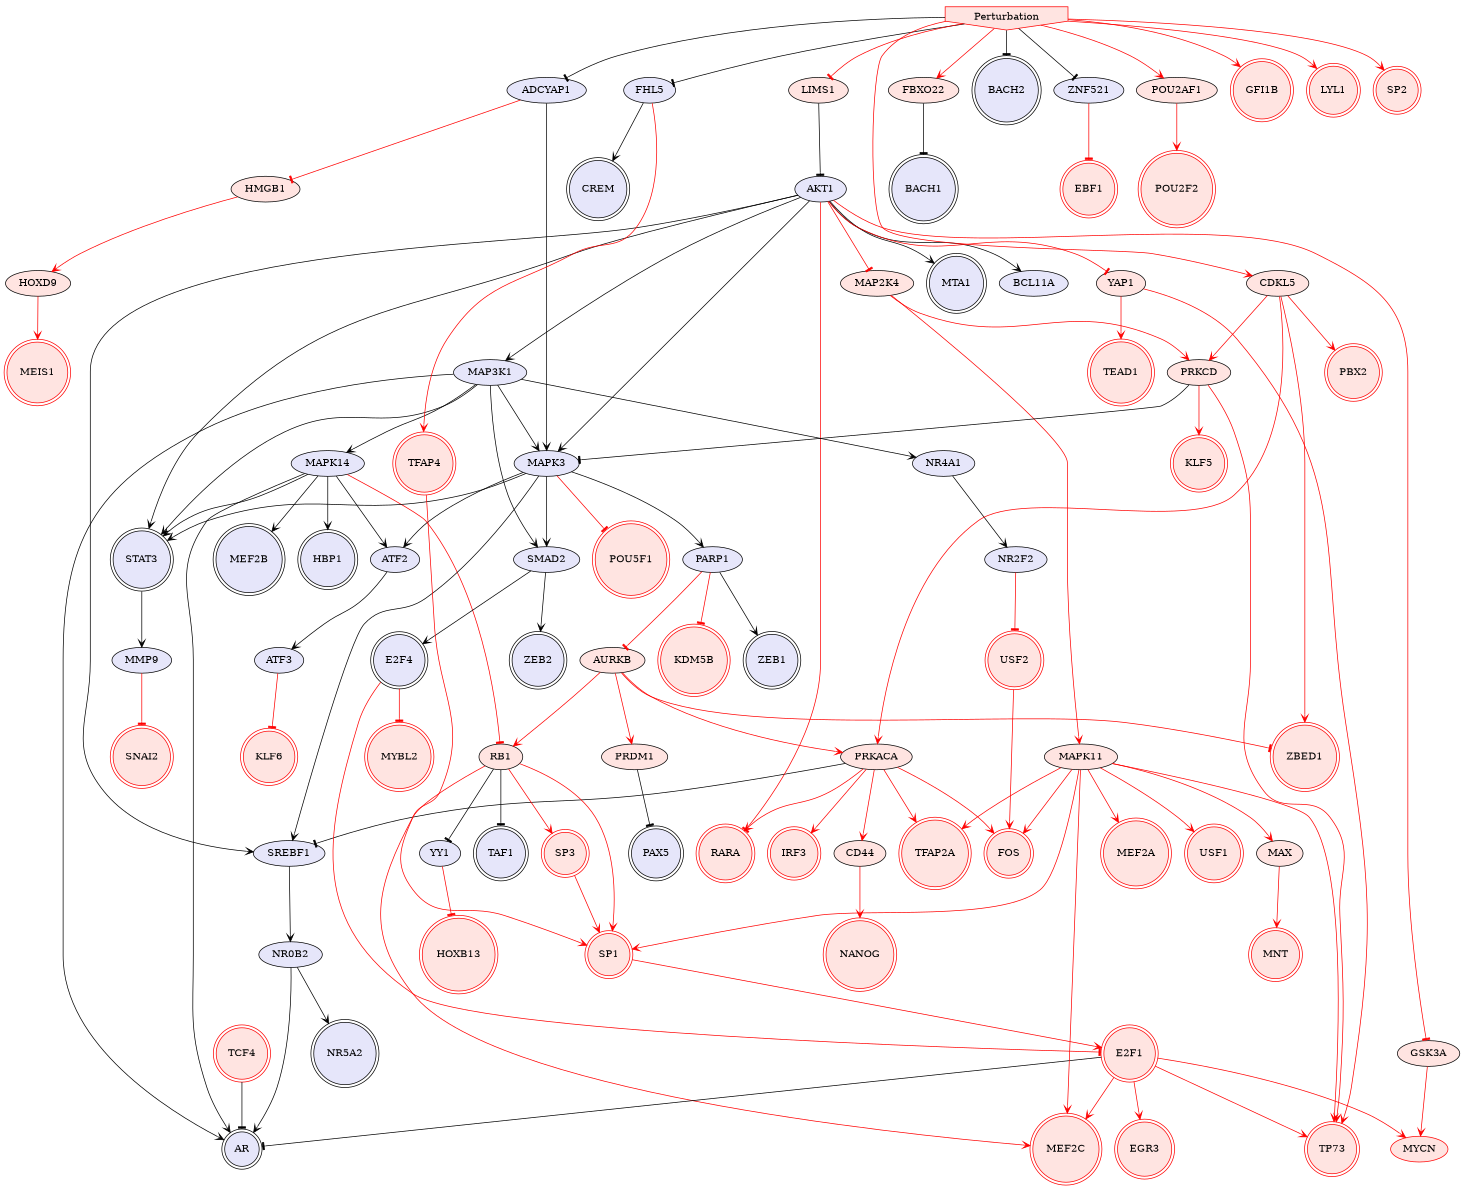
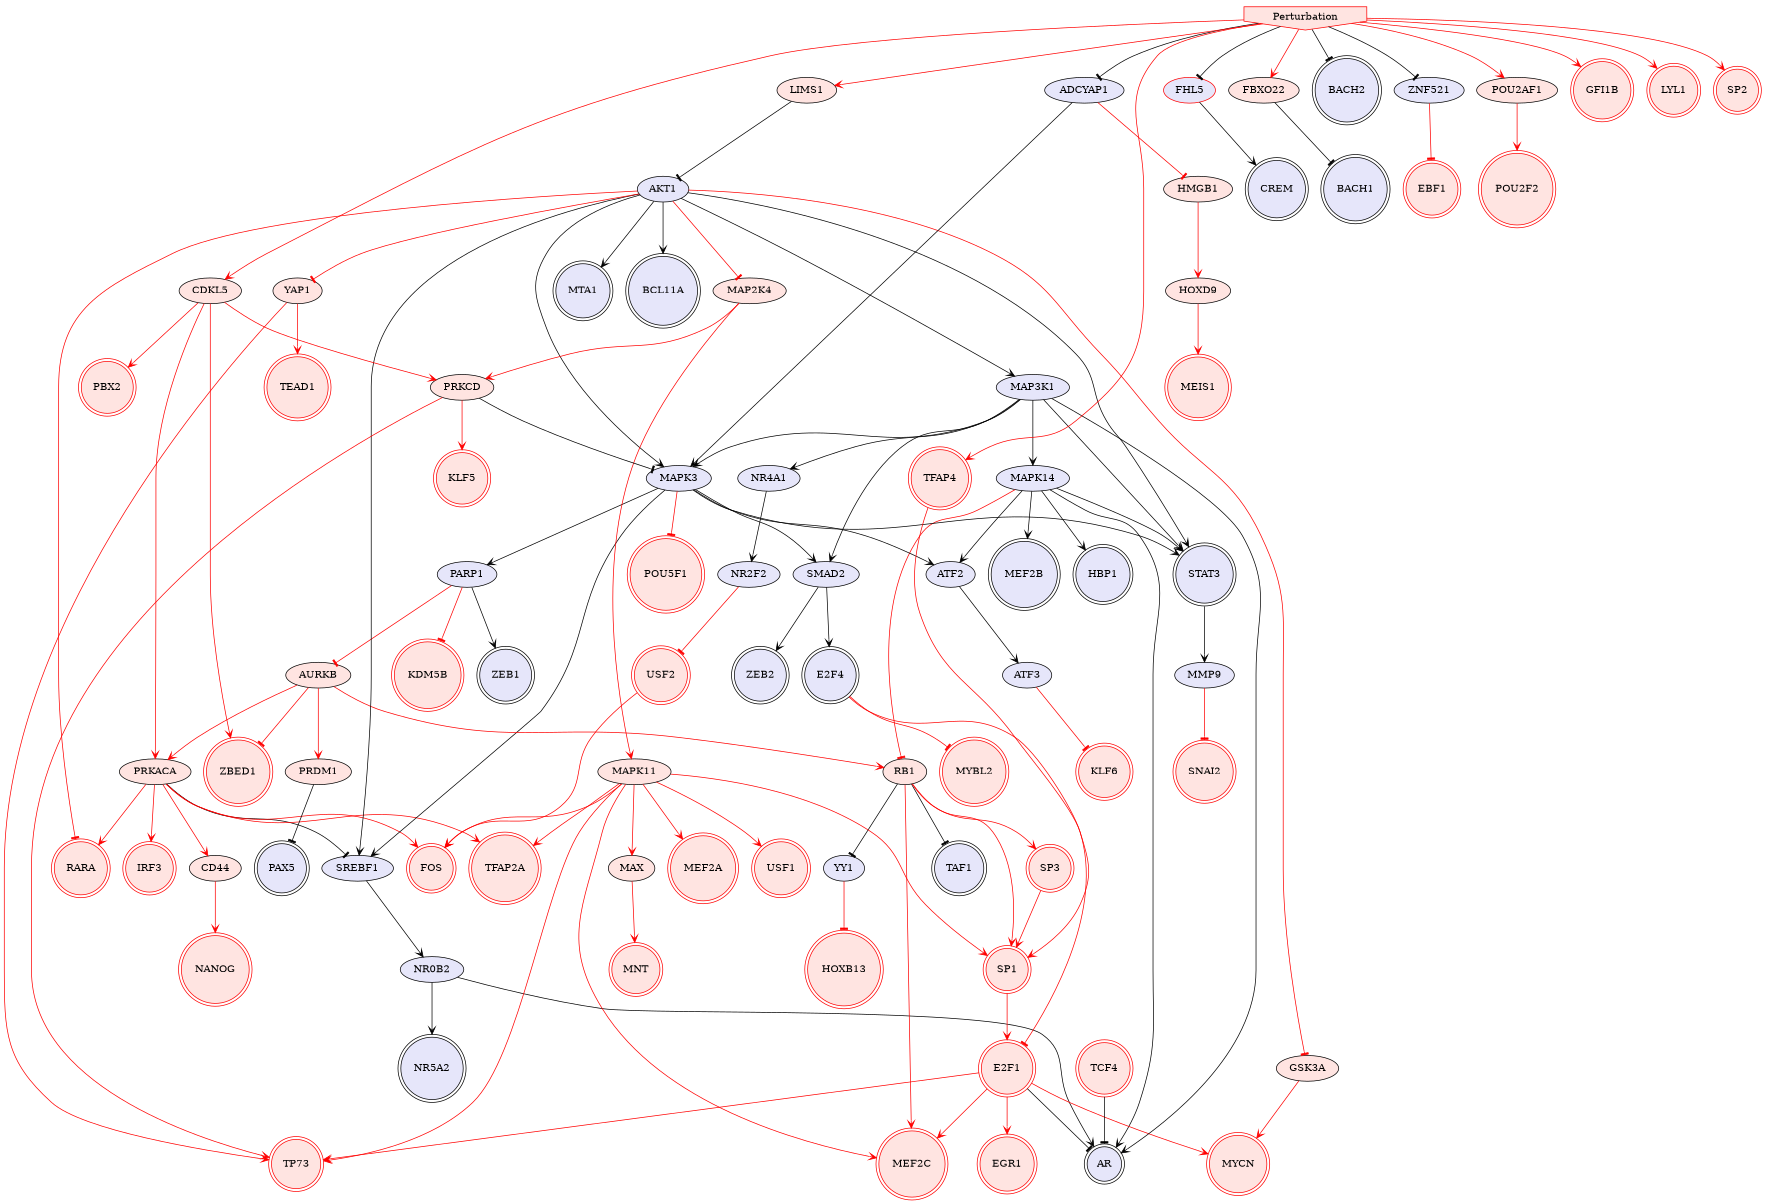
(887, 43) -> (1052, 54)
(650, 90) -> (1190, 90)
(533, 273) -> (1144, 248)
(1034, 283) -> (663, 291)
(1145, 1149) -> (1007, 1164)
(1419, 1149) -> (1238, 1164)
